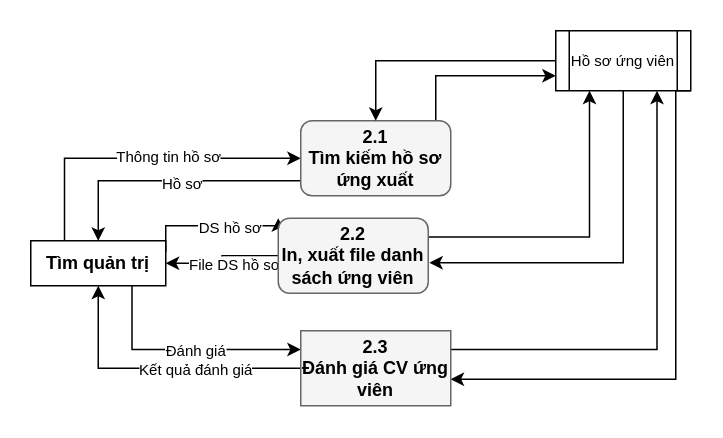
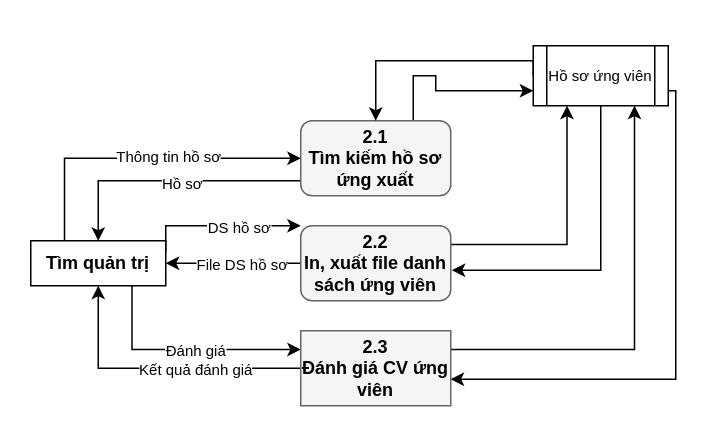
(623, 61) -> (601, 76)
(353, 256) -> (376, 263)
